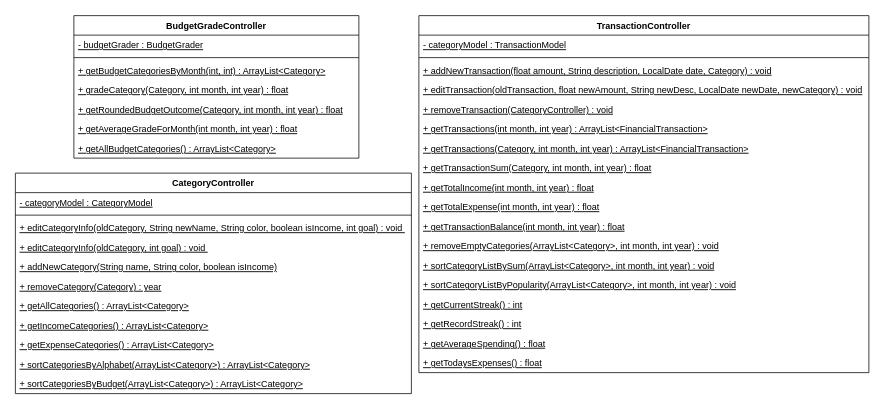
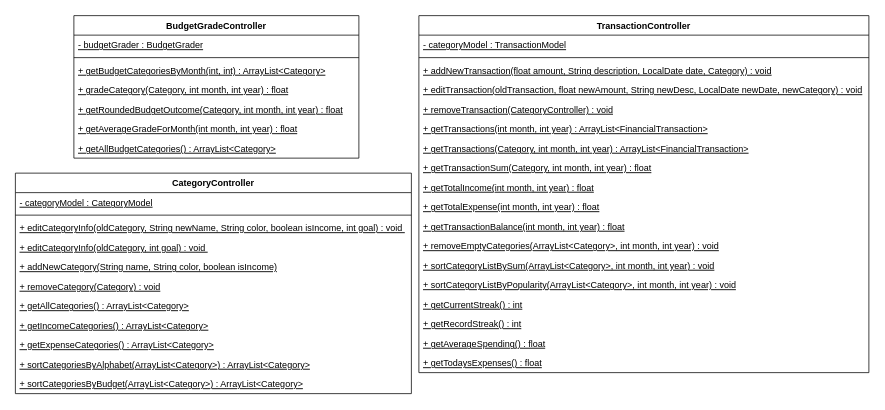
(98, 287) -> (97, 287)
